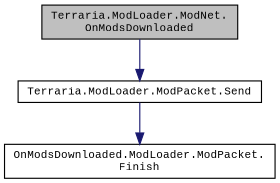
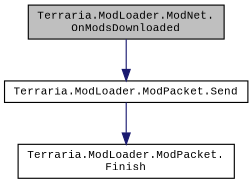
(140, 161) -> (126, 161)
